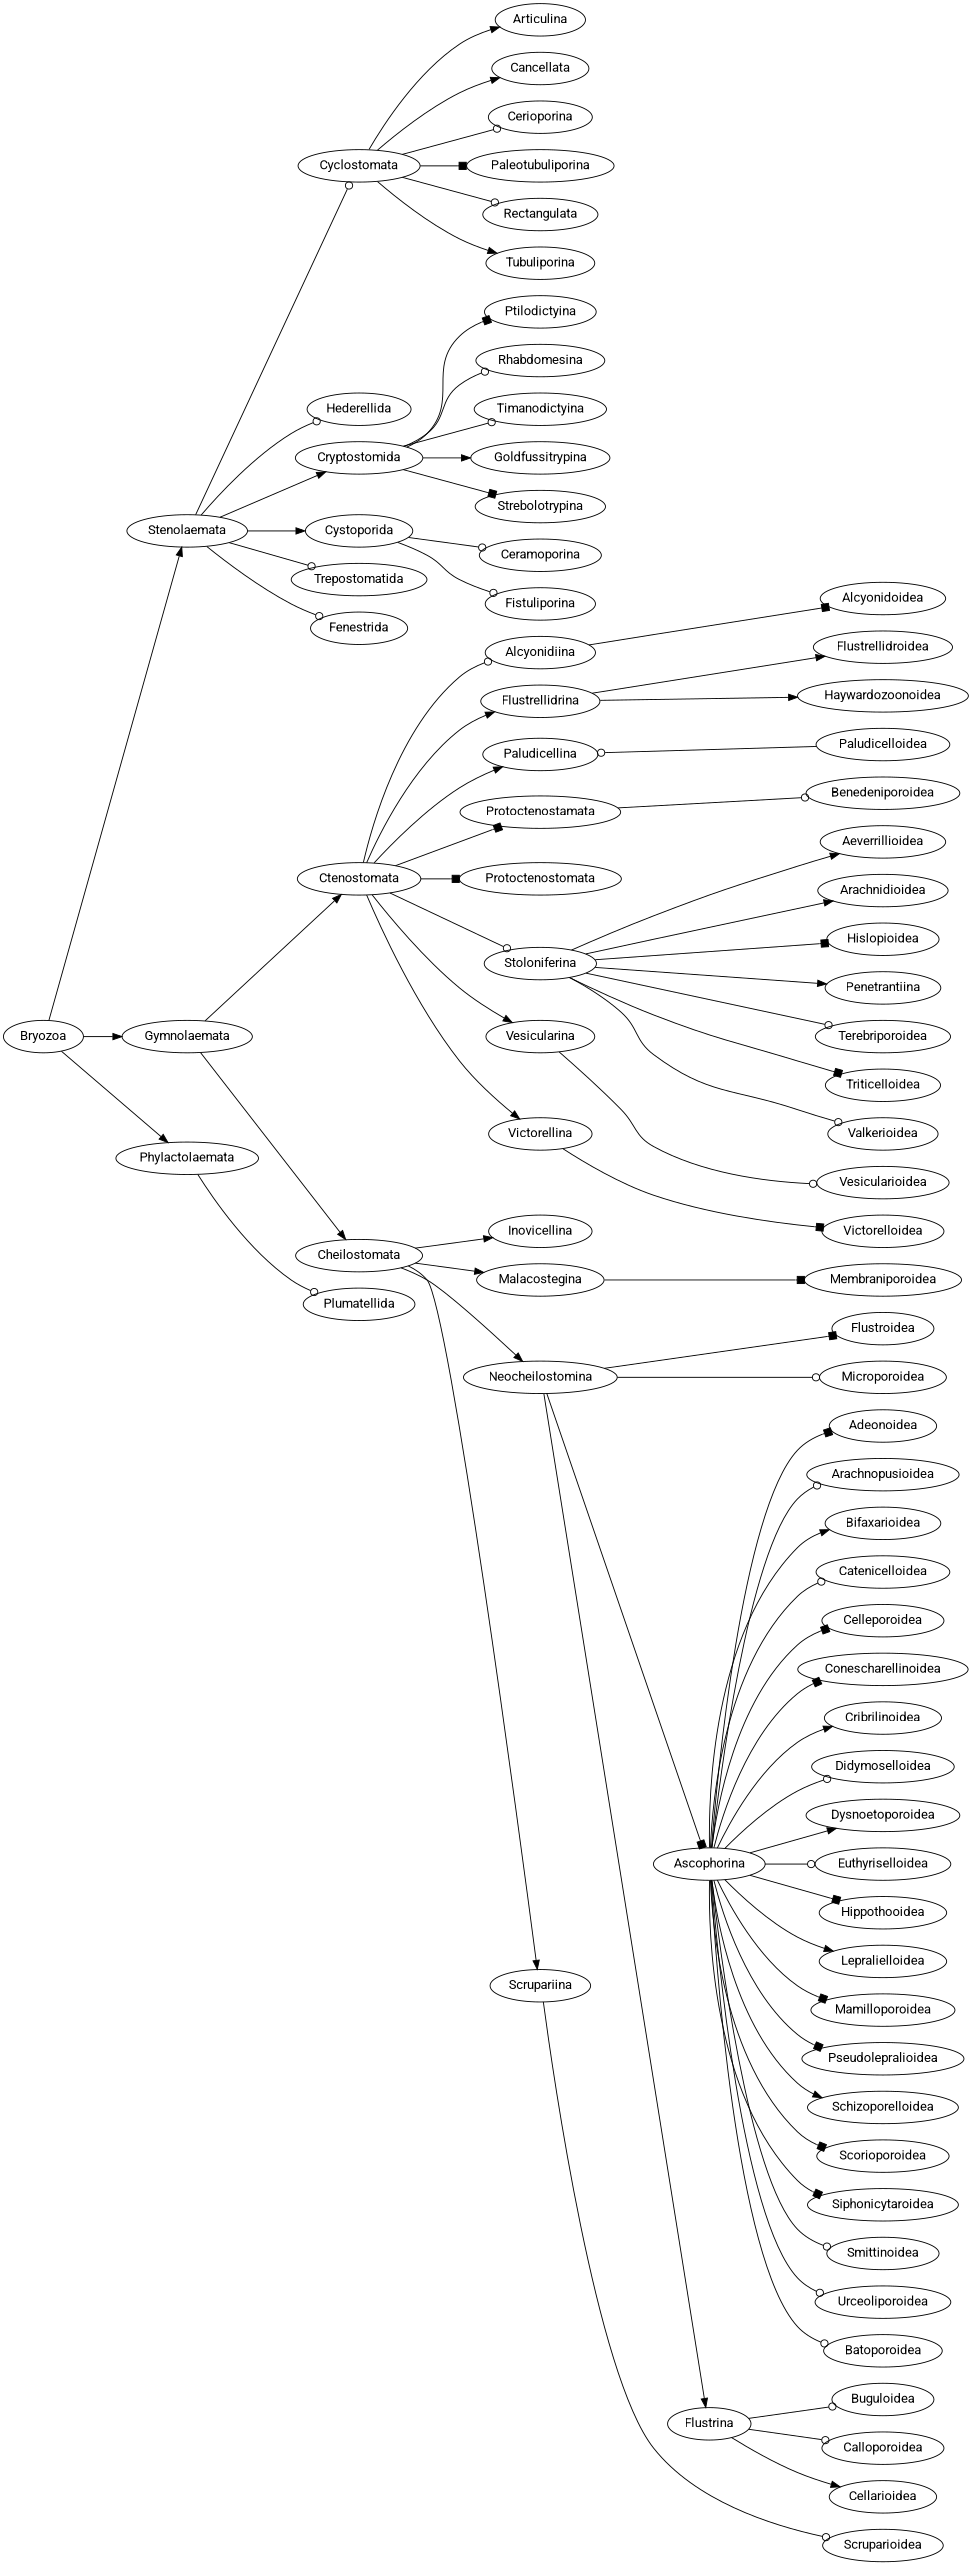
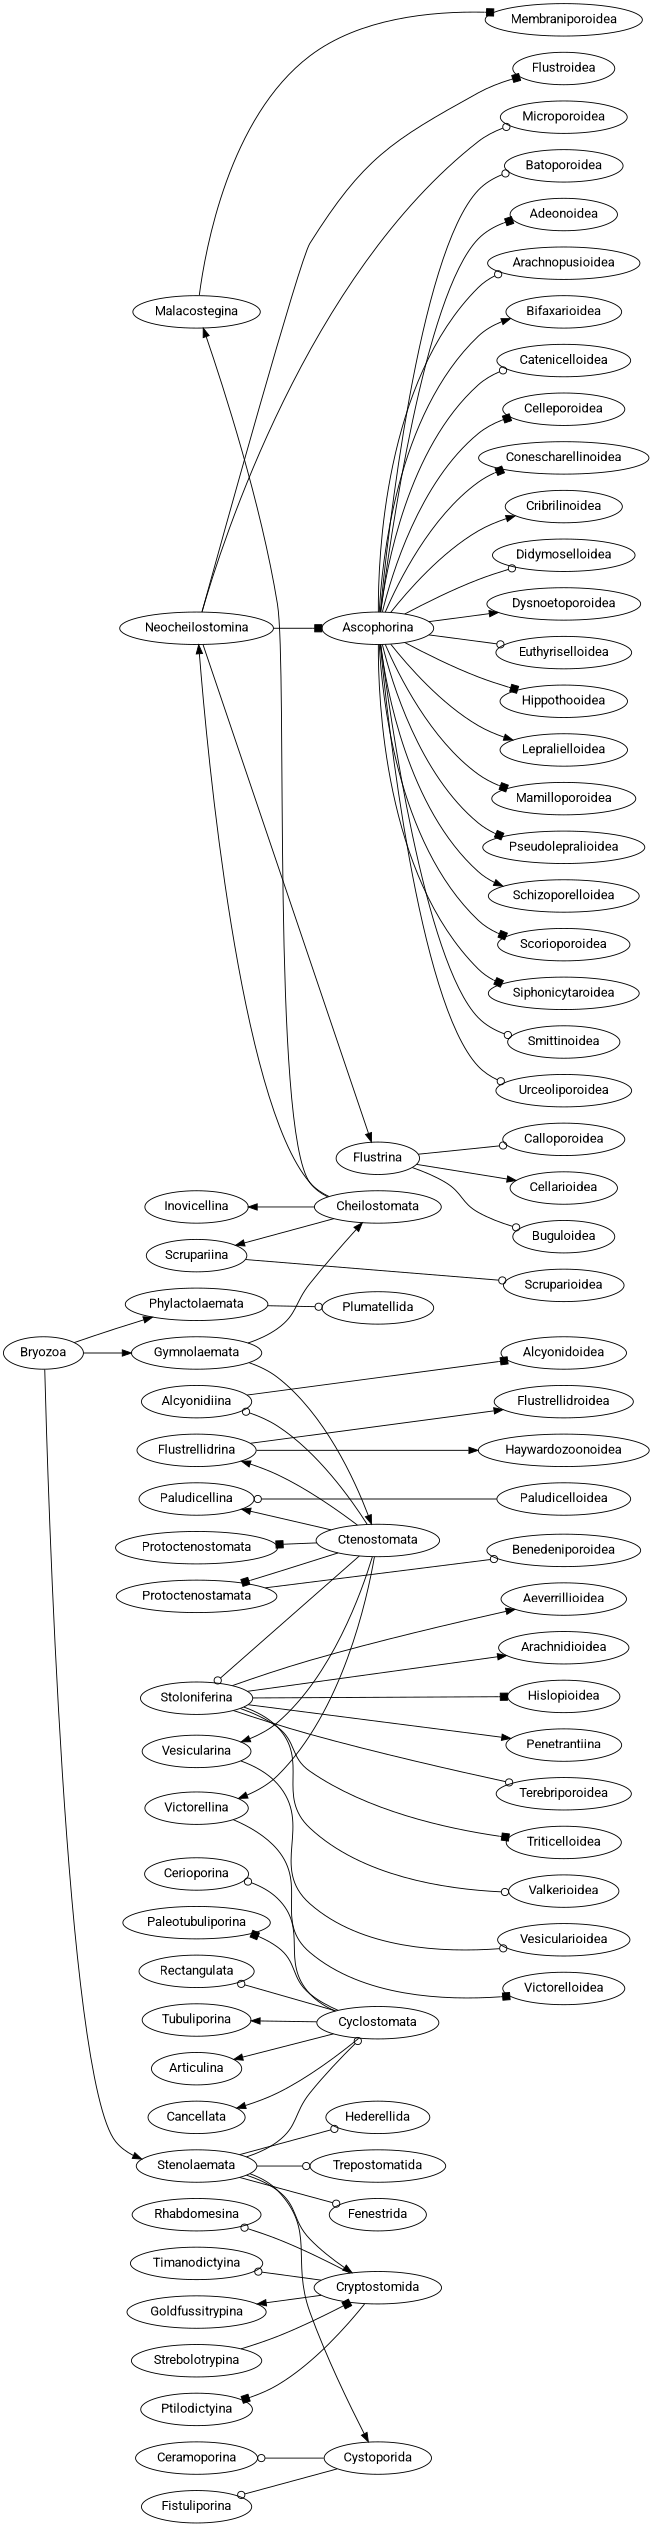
(445, 481) -> (293, 2330)
